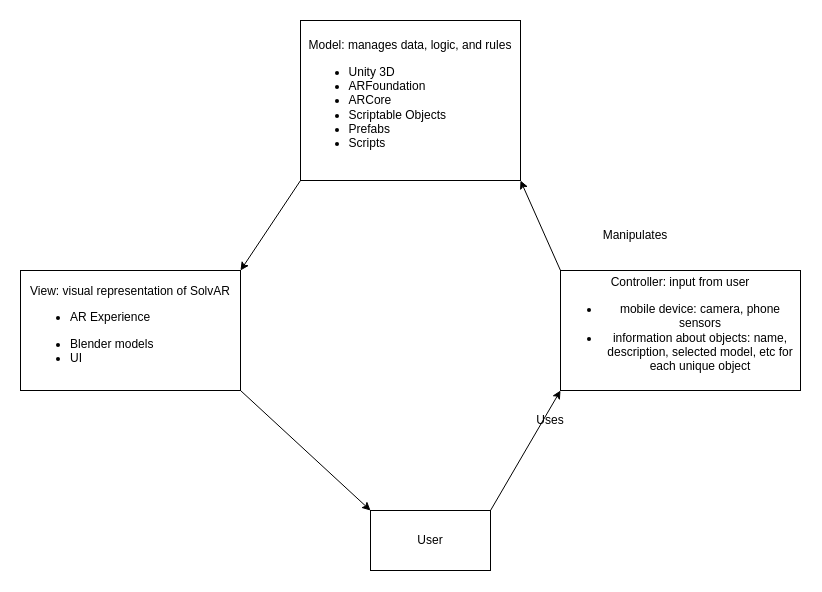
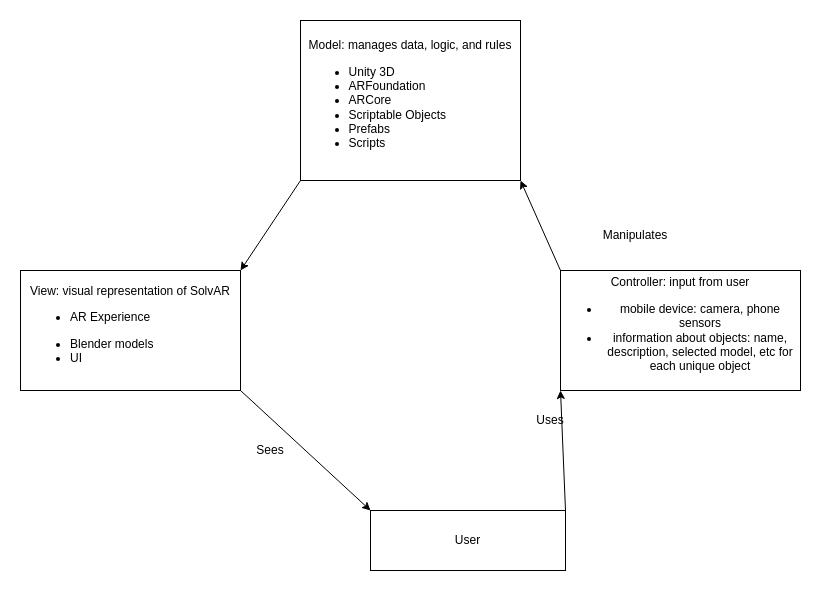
none -> (271, 451)
(431, 541) -> (468, 541)
